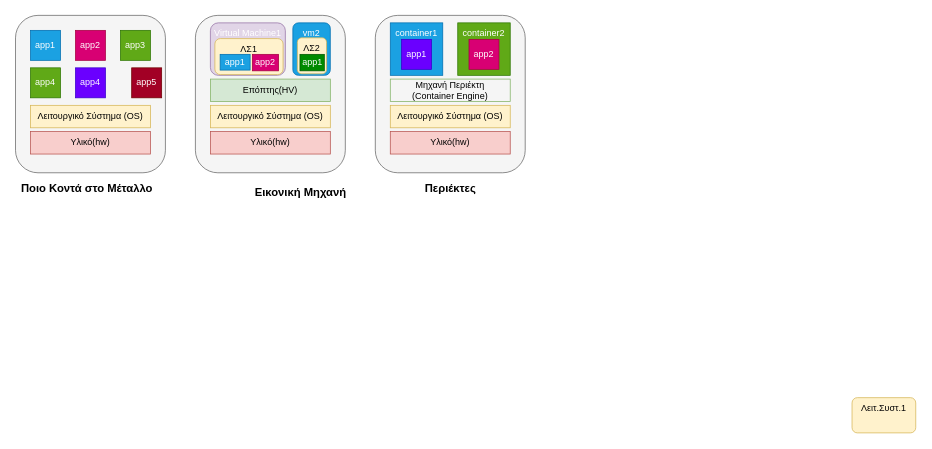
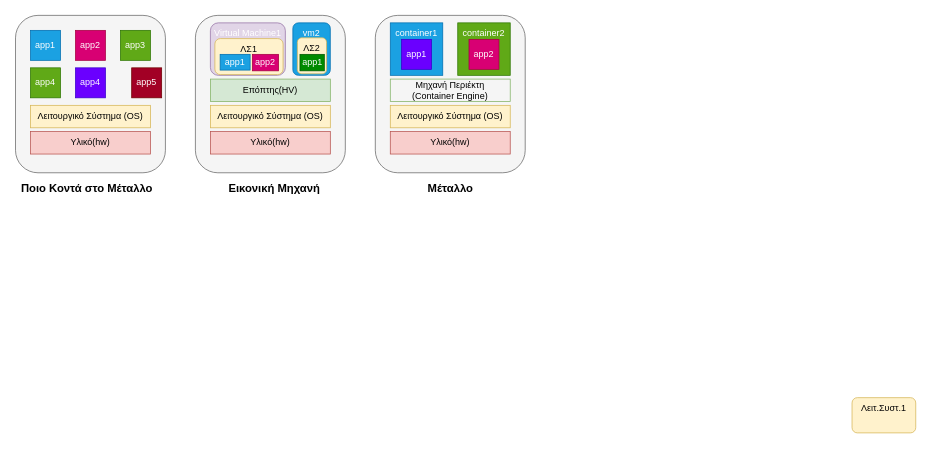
(451, 188) -> (451, 188)
(300, 192) -> (274, 188)
